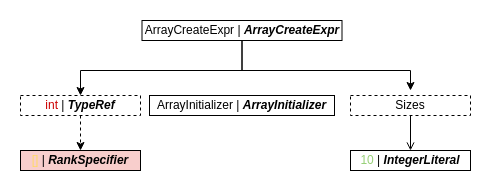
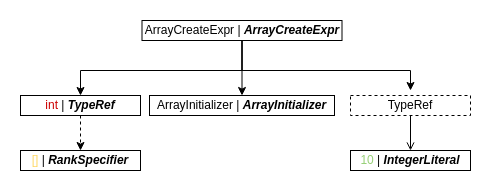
none -> (242, 80)
(81, 106) -> (81, 106)
(411, 106) -> (411, 106)
(81, 161) -> (81, 161)
